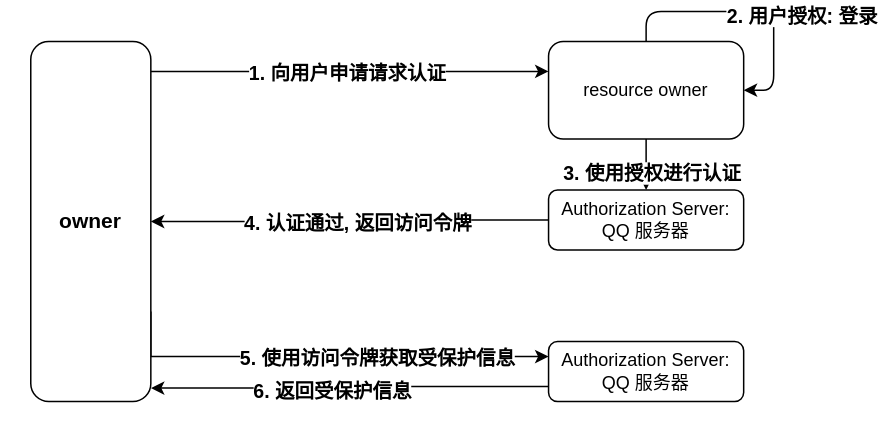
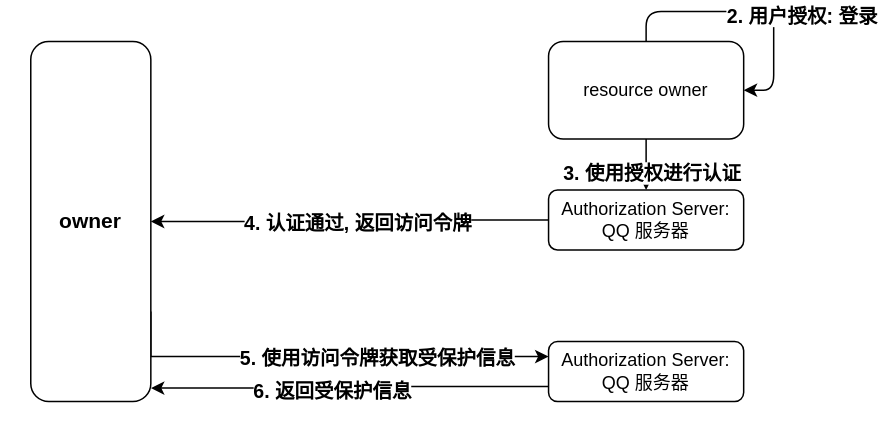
(404, 71) -> none
